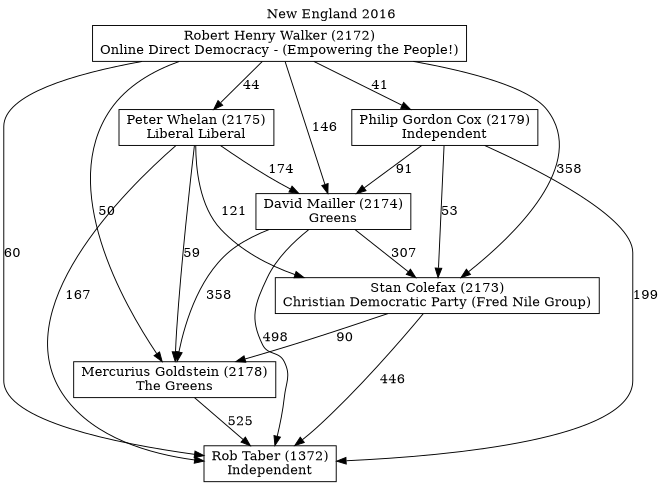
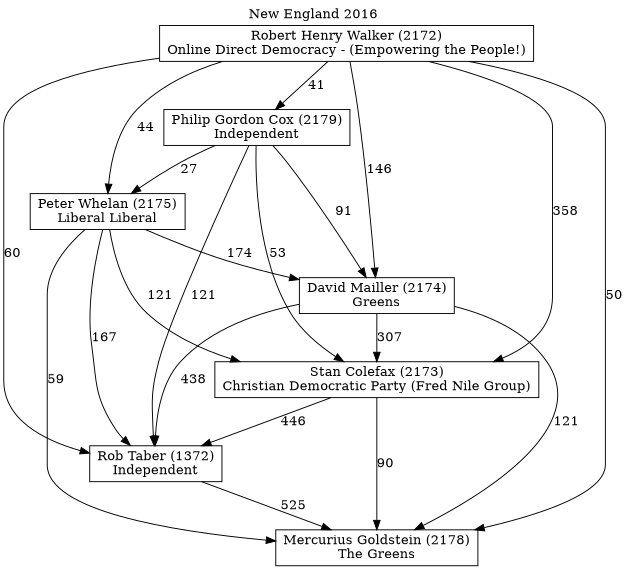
none -> (176, 165)
(219, 296) -> (567, 422)
(646, 296) -> (204, 296)
(276, 338) -> (194, 380)
(219, 419) -> (262, 504)
